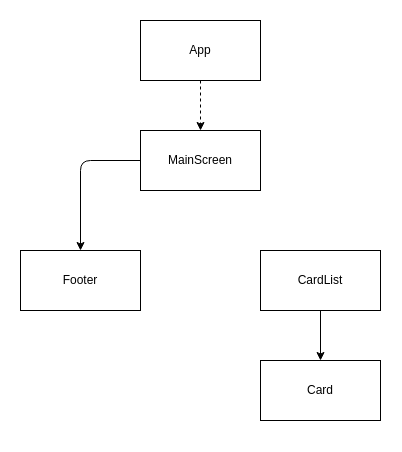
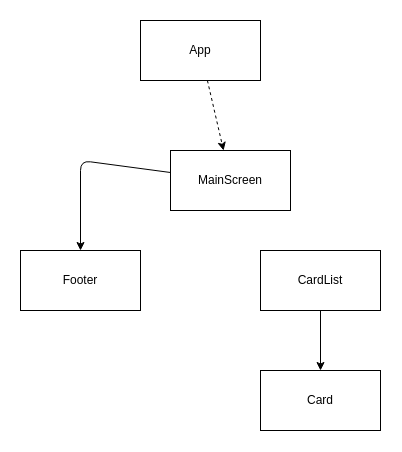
(201, 161) -> (231, 181)
(321, 391) -> (321, 401)
